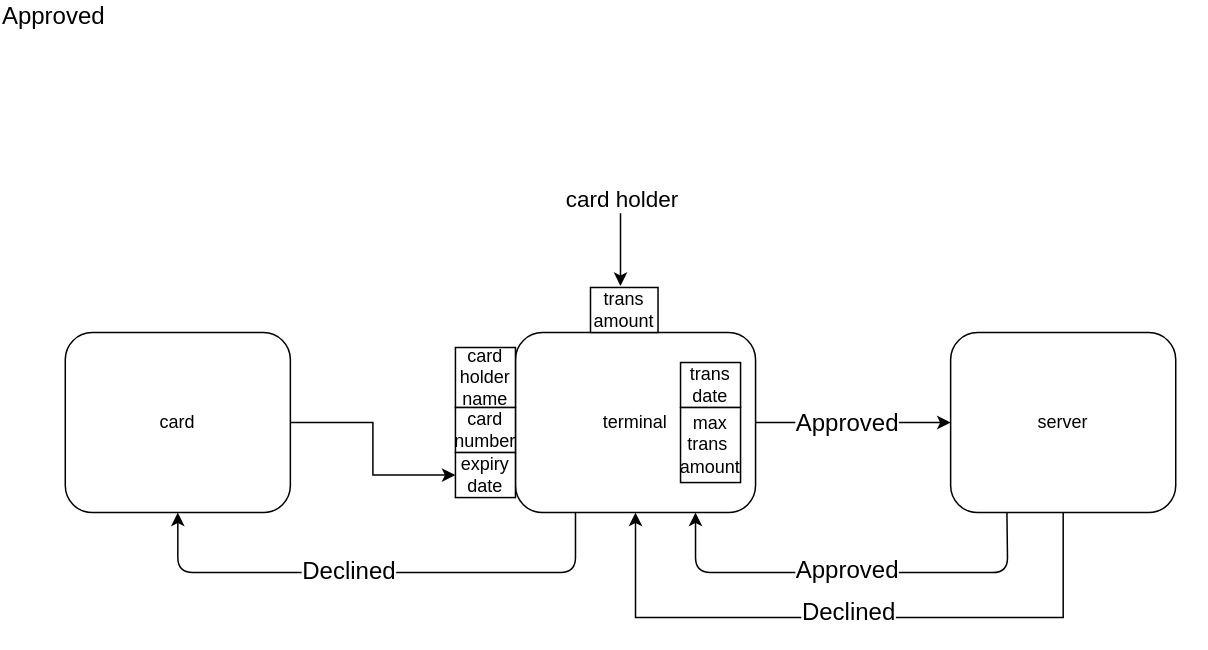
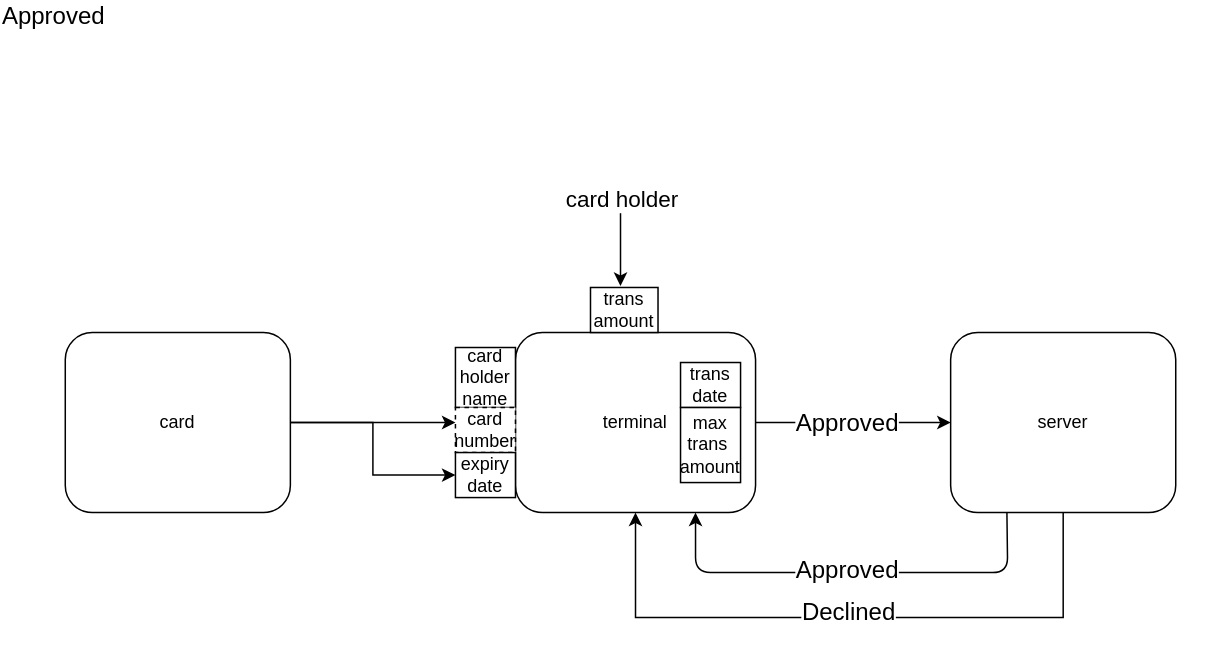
none -> (410, 422)
(485, 430) -> (485, 430)
(485, 572) -> none
